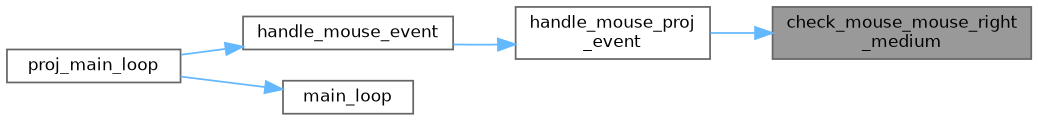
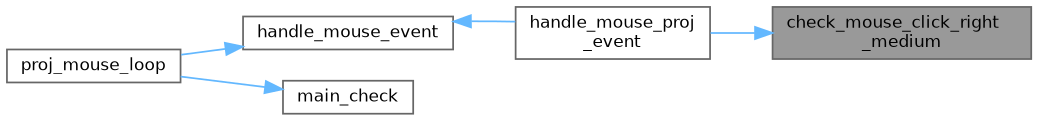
(902, 33) -> (902, 33)
(476, 45) -> (493, 21)
(94, 66) -> (94, 66)
(348, 97) -> (348, 97)
